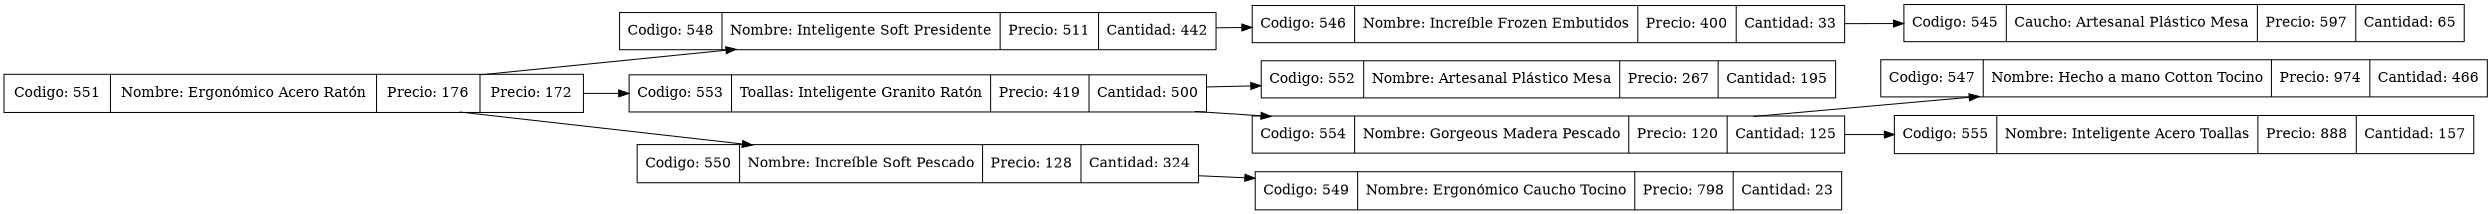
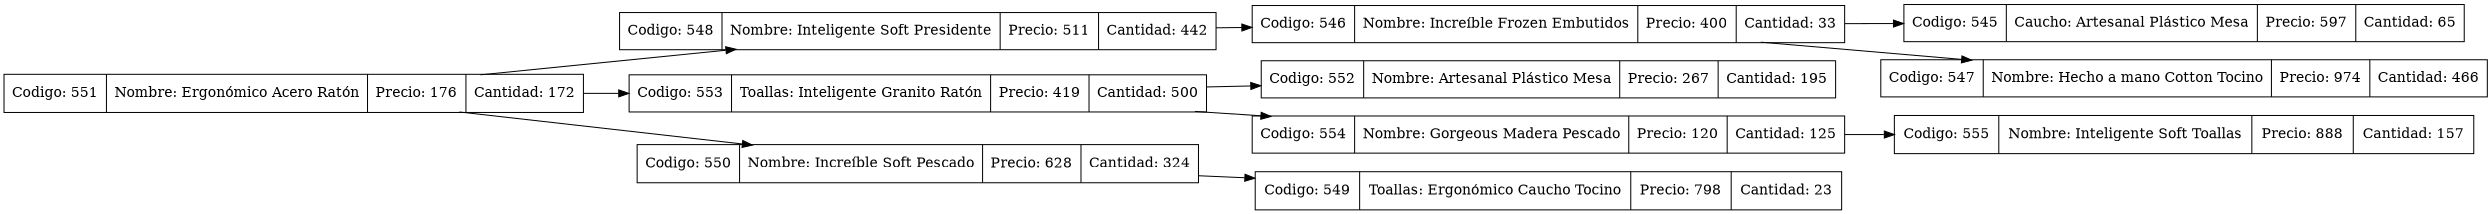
(532, 93) -> (525, 93)
(1861, 107) -> (1861, 51)
(2127, 134) -> (2125, 134)
(1032, 163) -> (1032, 163)
(1496, 190) -> (1495, 190)
